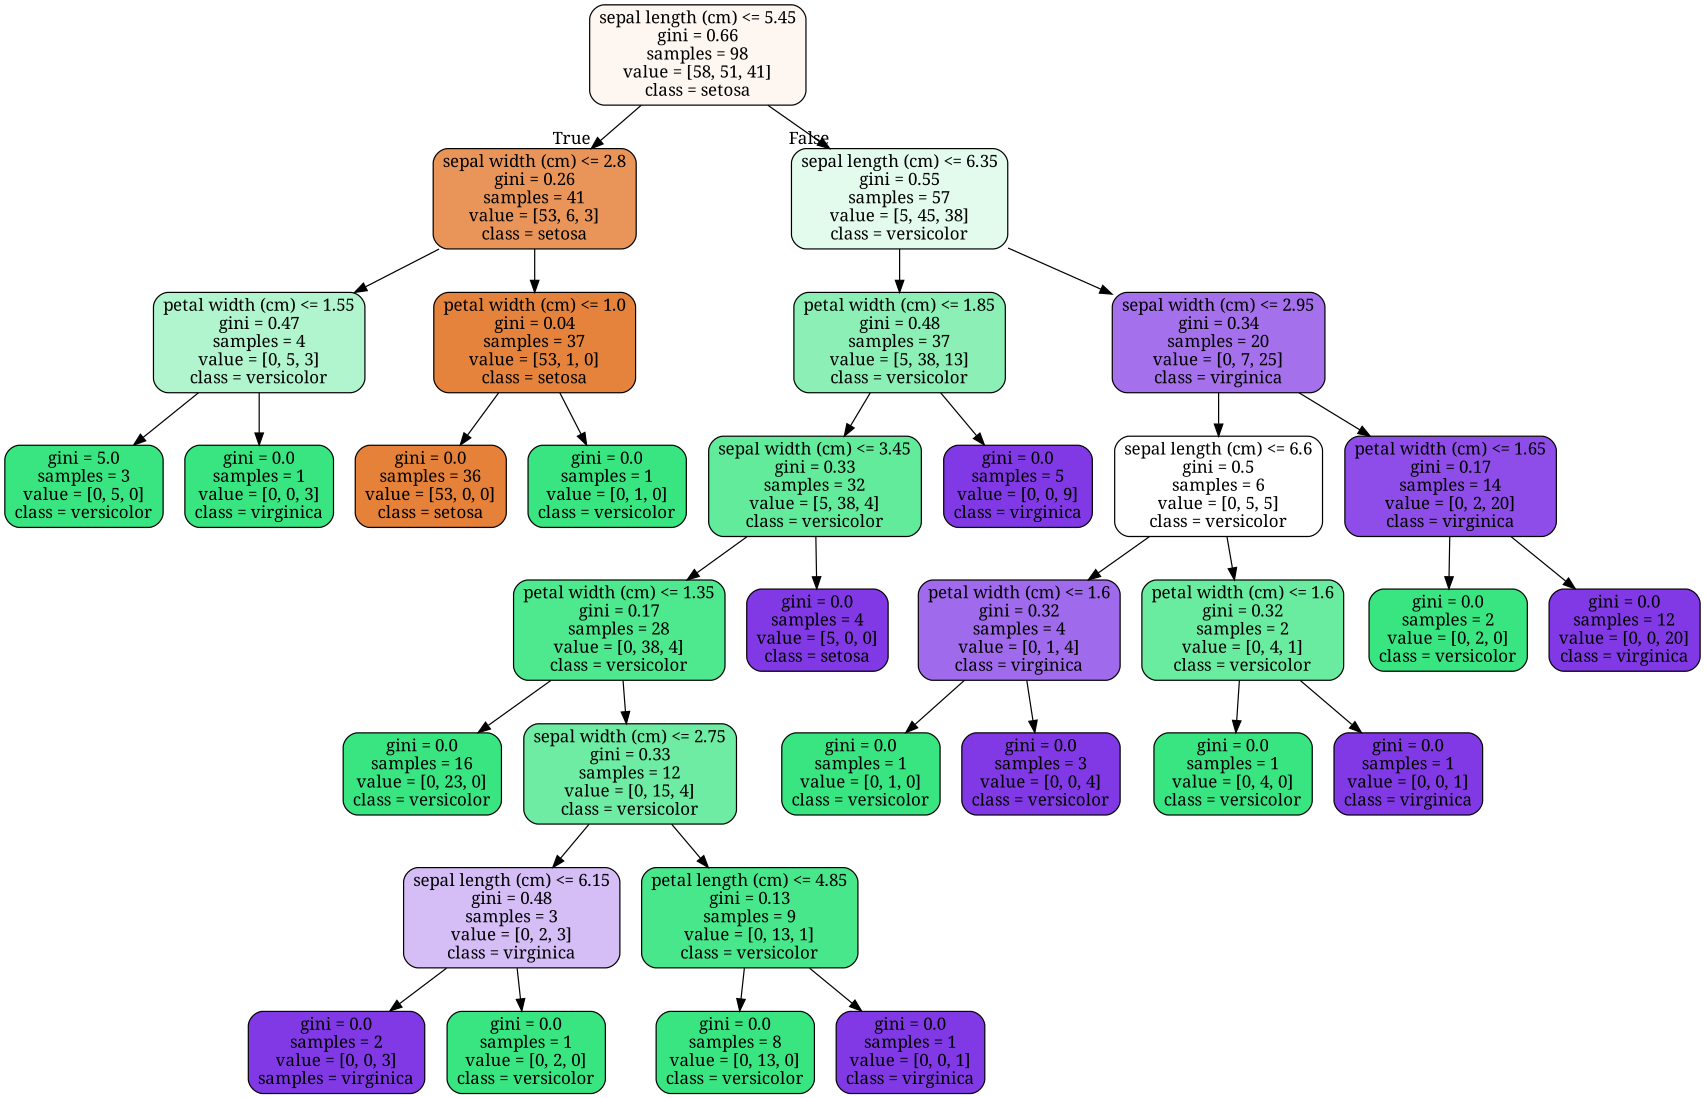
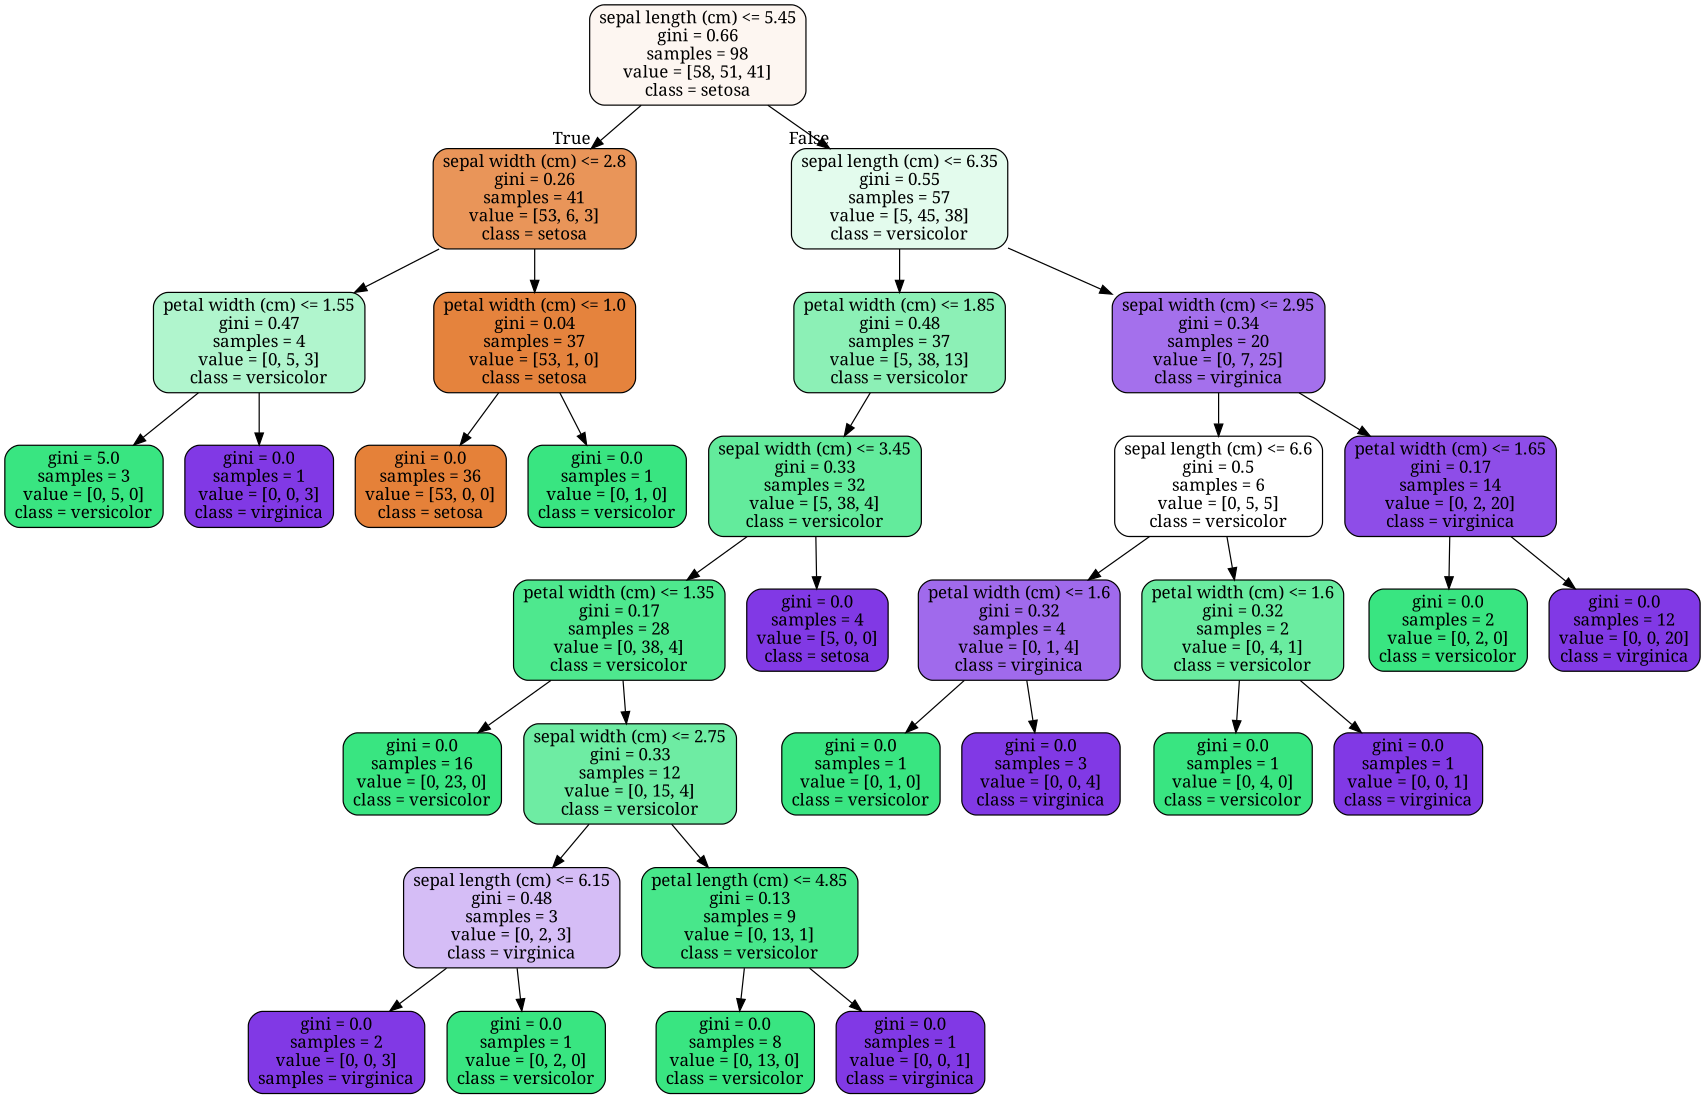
(259, 486) -> (259, 486)
(1018, 486) -> none
(1041, 774) -> (1041, 774)
